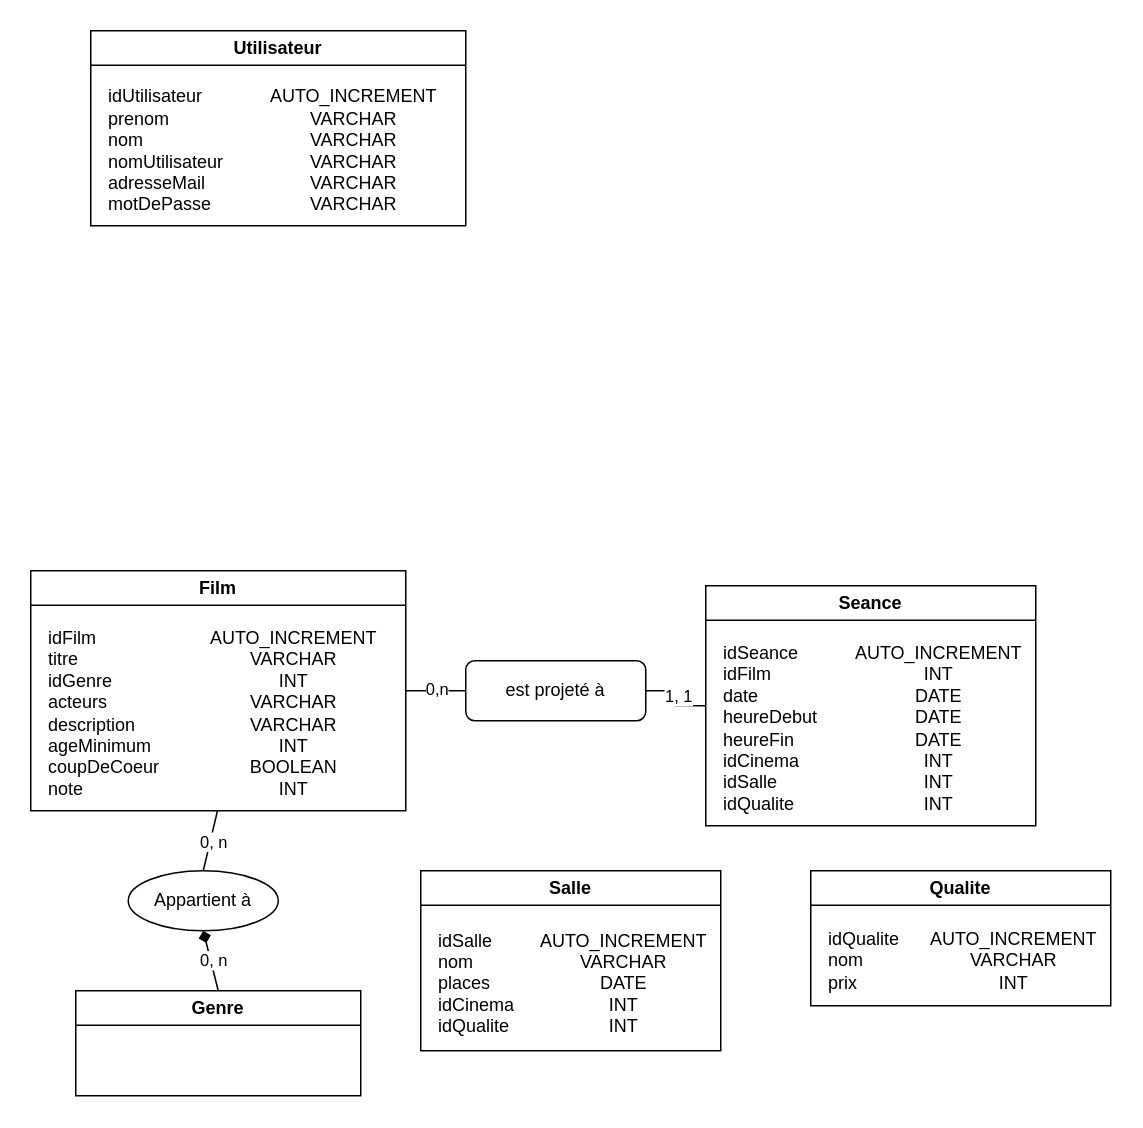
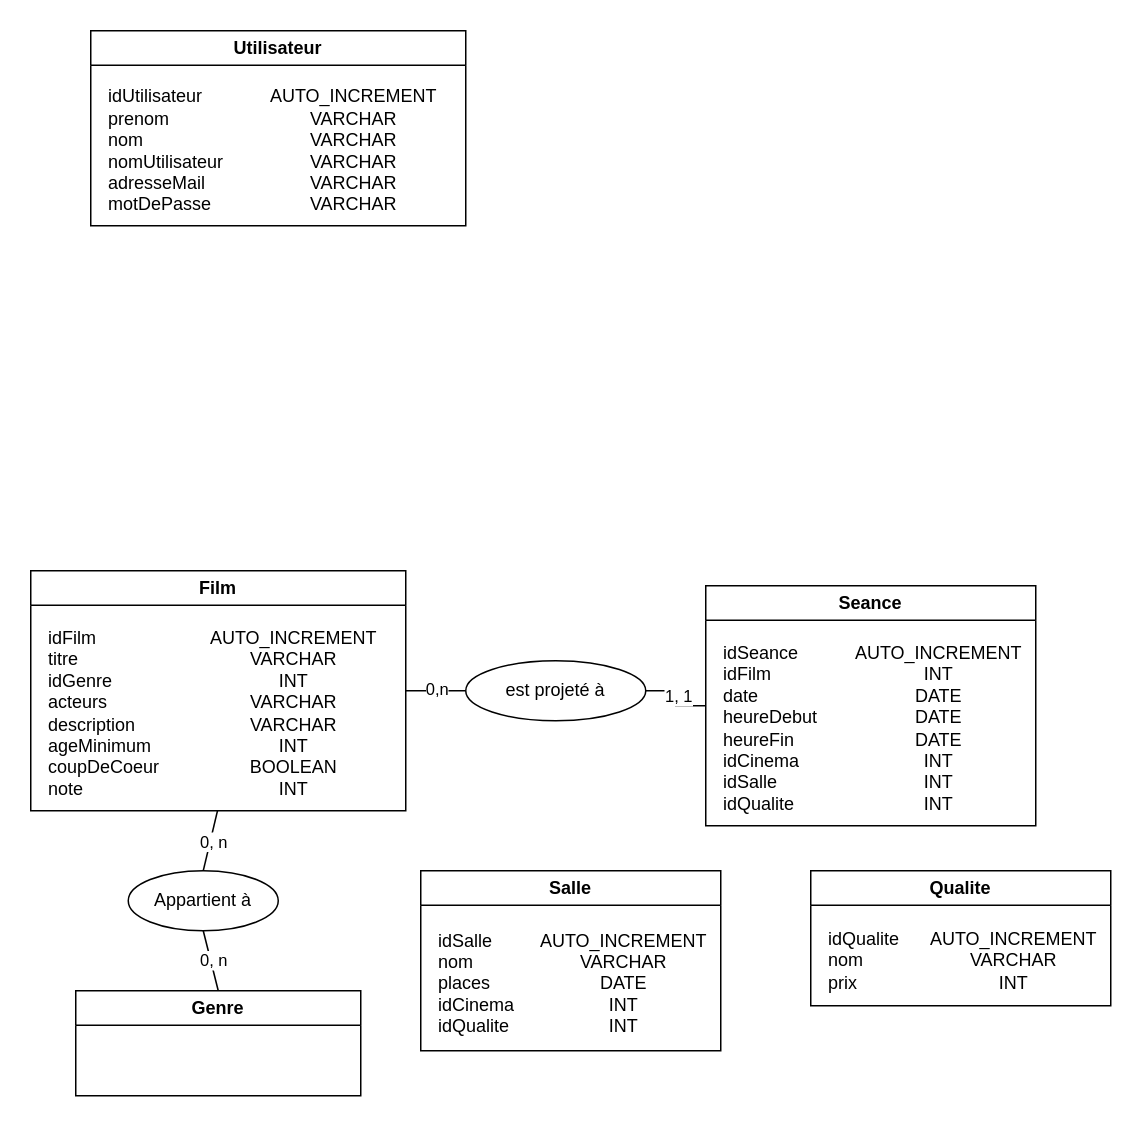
(556, 691) -> (556, 691)
(206, 943) -> (205, 937)
